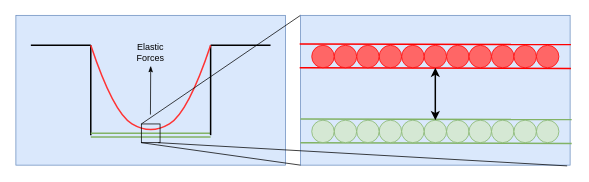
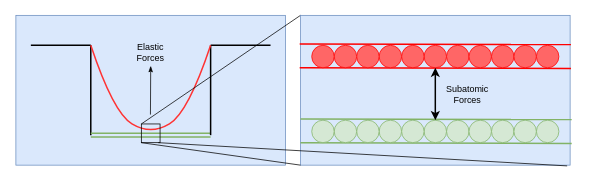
none -> (468, 95)
